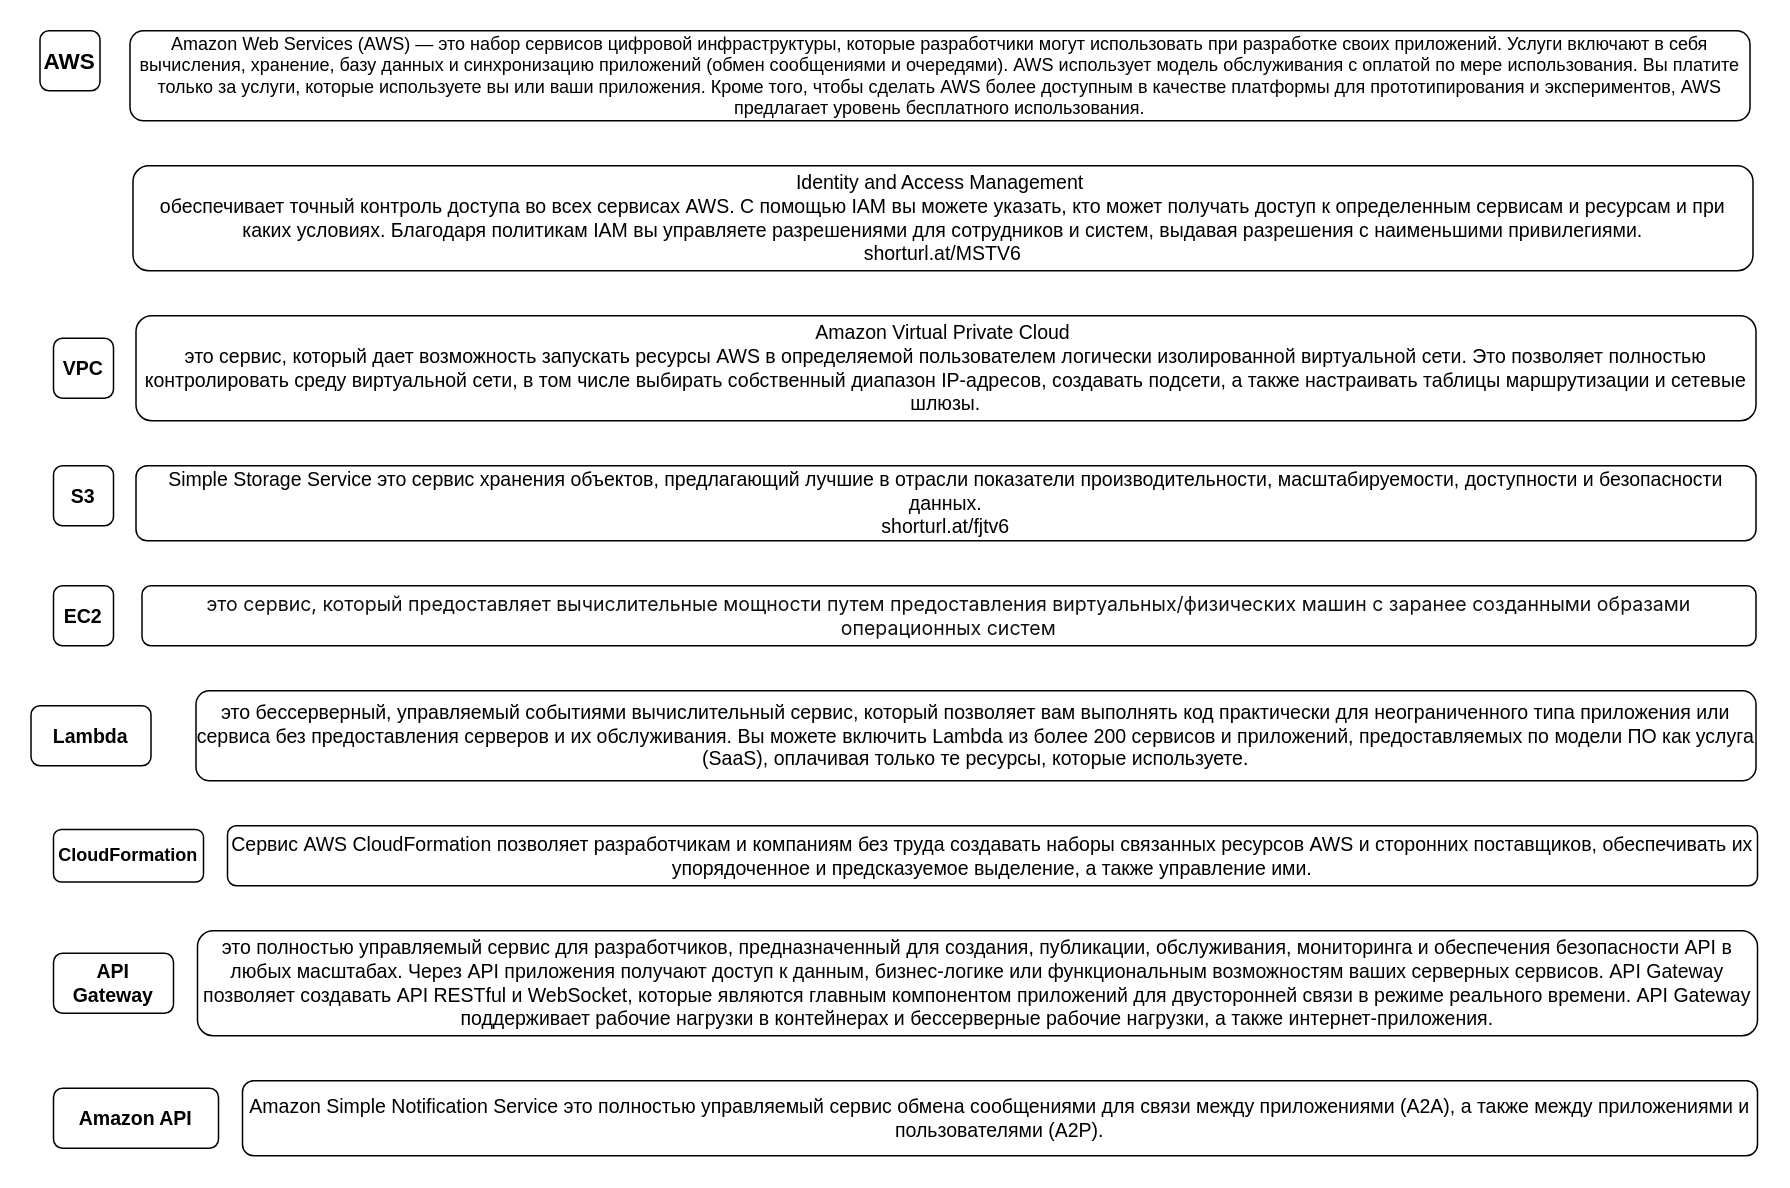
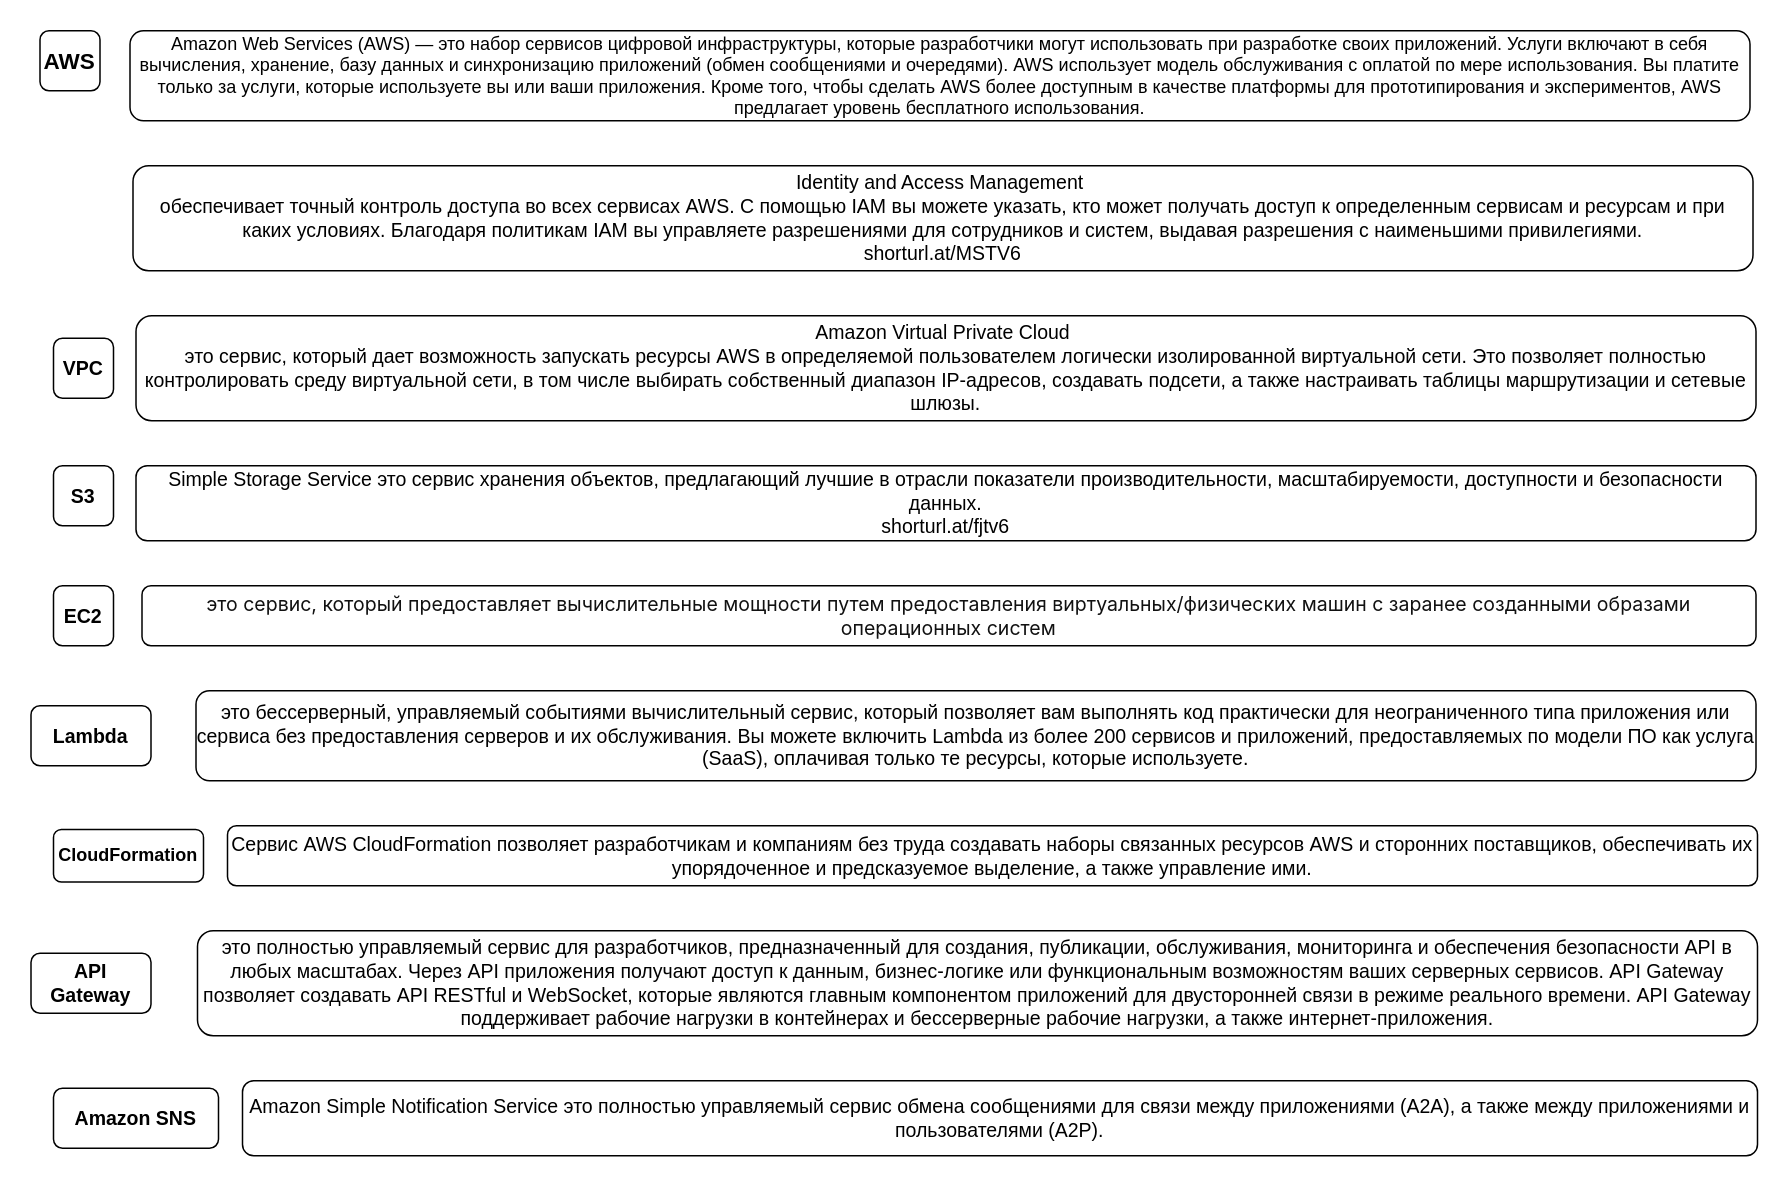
(113, 983) -> (91, 983)
(136, 1118) -> (136, 1118)
